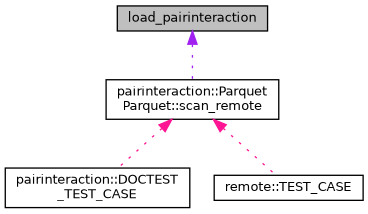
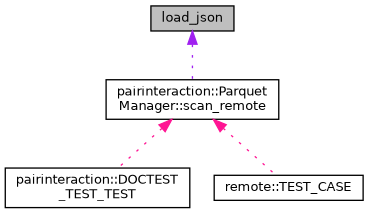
(192, 18) -> (192, 18)
(192, 100) -> (192, 100)
(98, 188) -> (98, 188)
